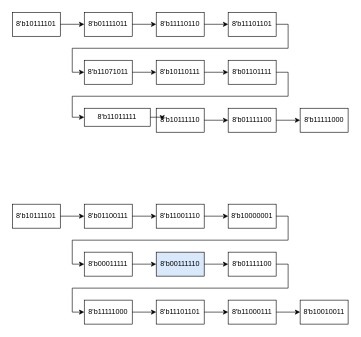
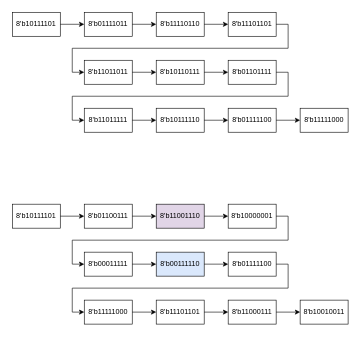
(108, 72) -> (108, 72)
(117, 117) -> (108, 120)
(180, 216) -> (180, 216)
